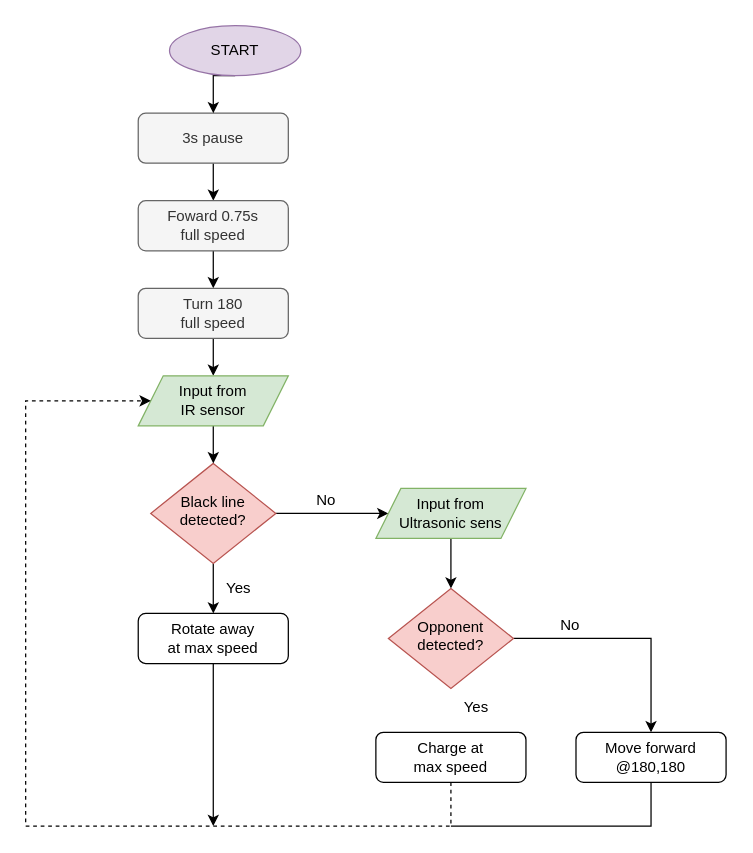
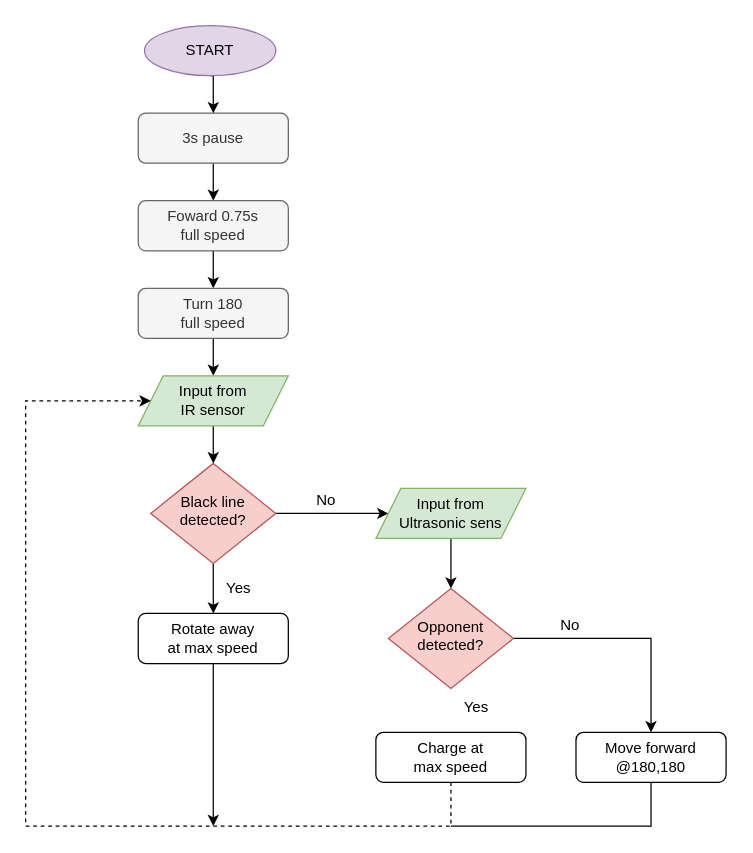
(235, 51) -> (210, 51)
